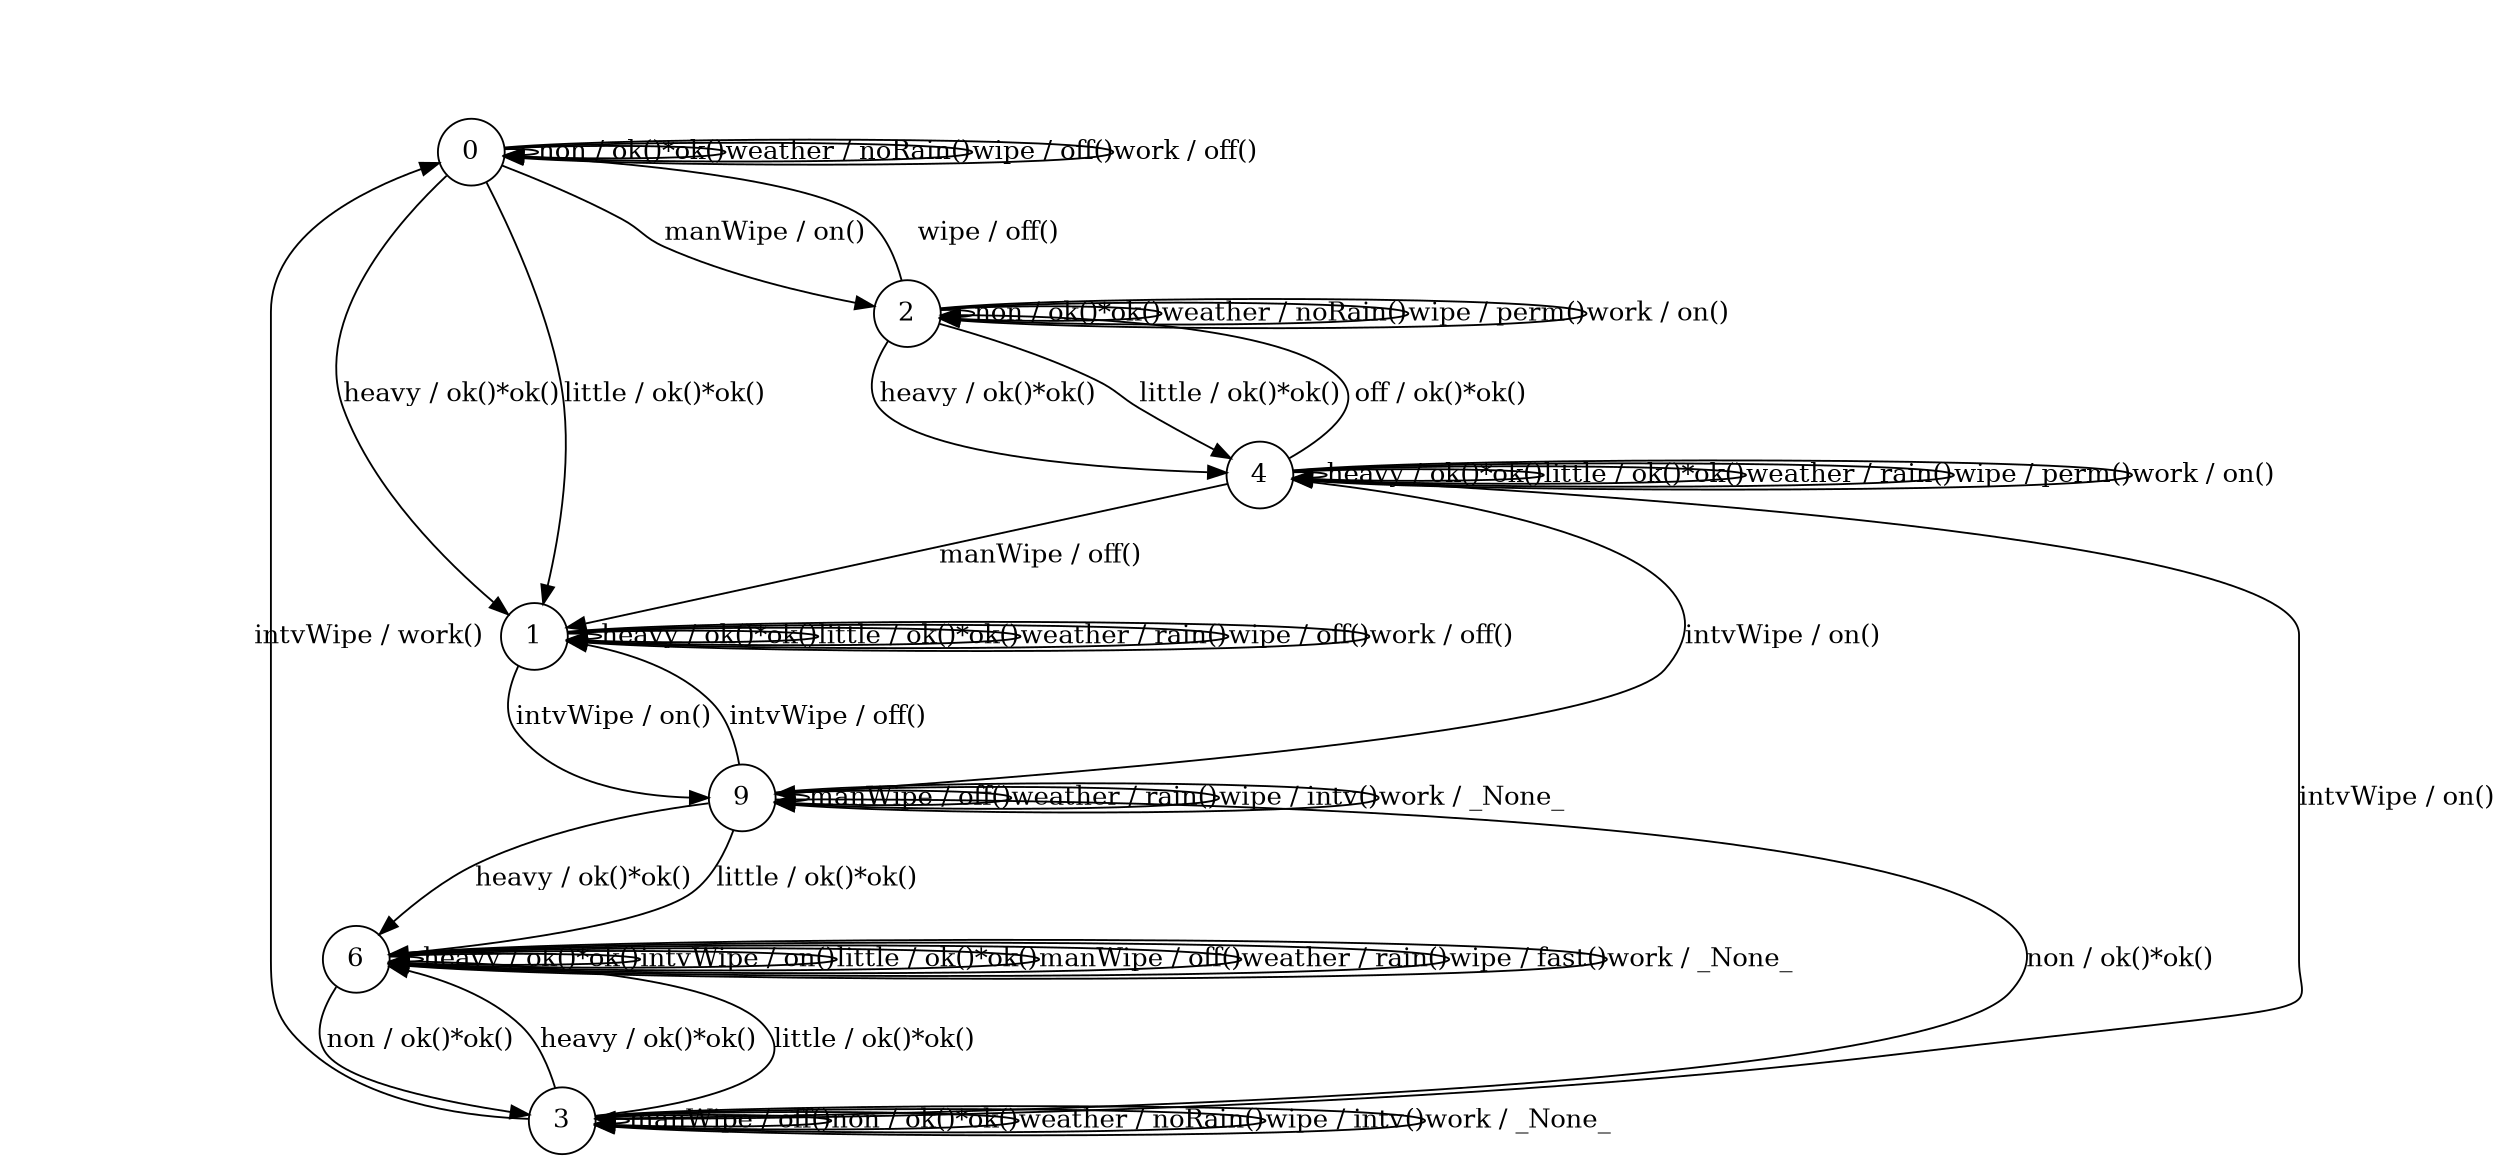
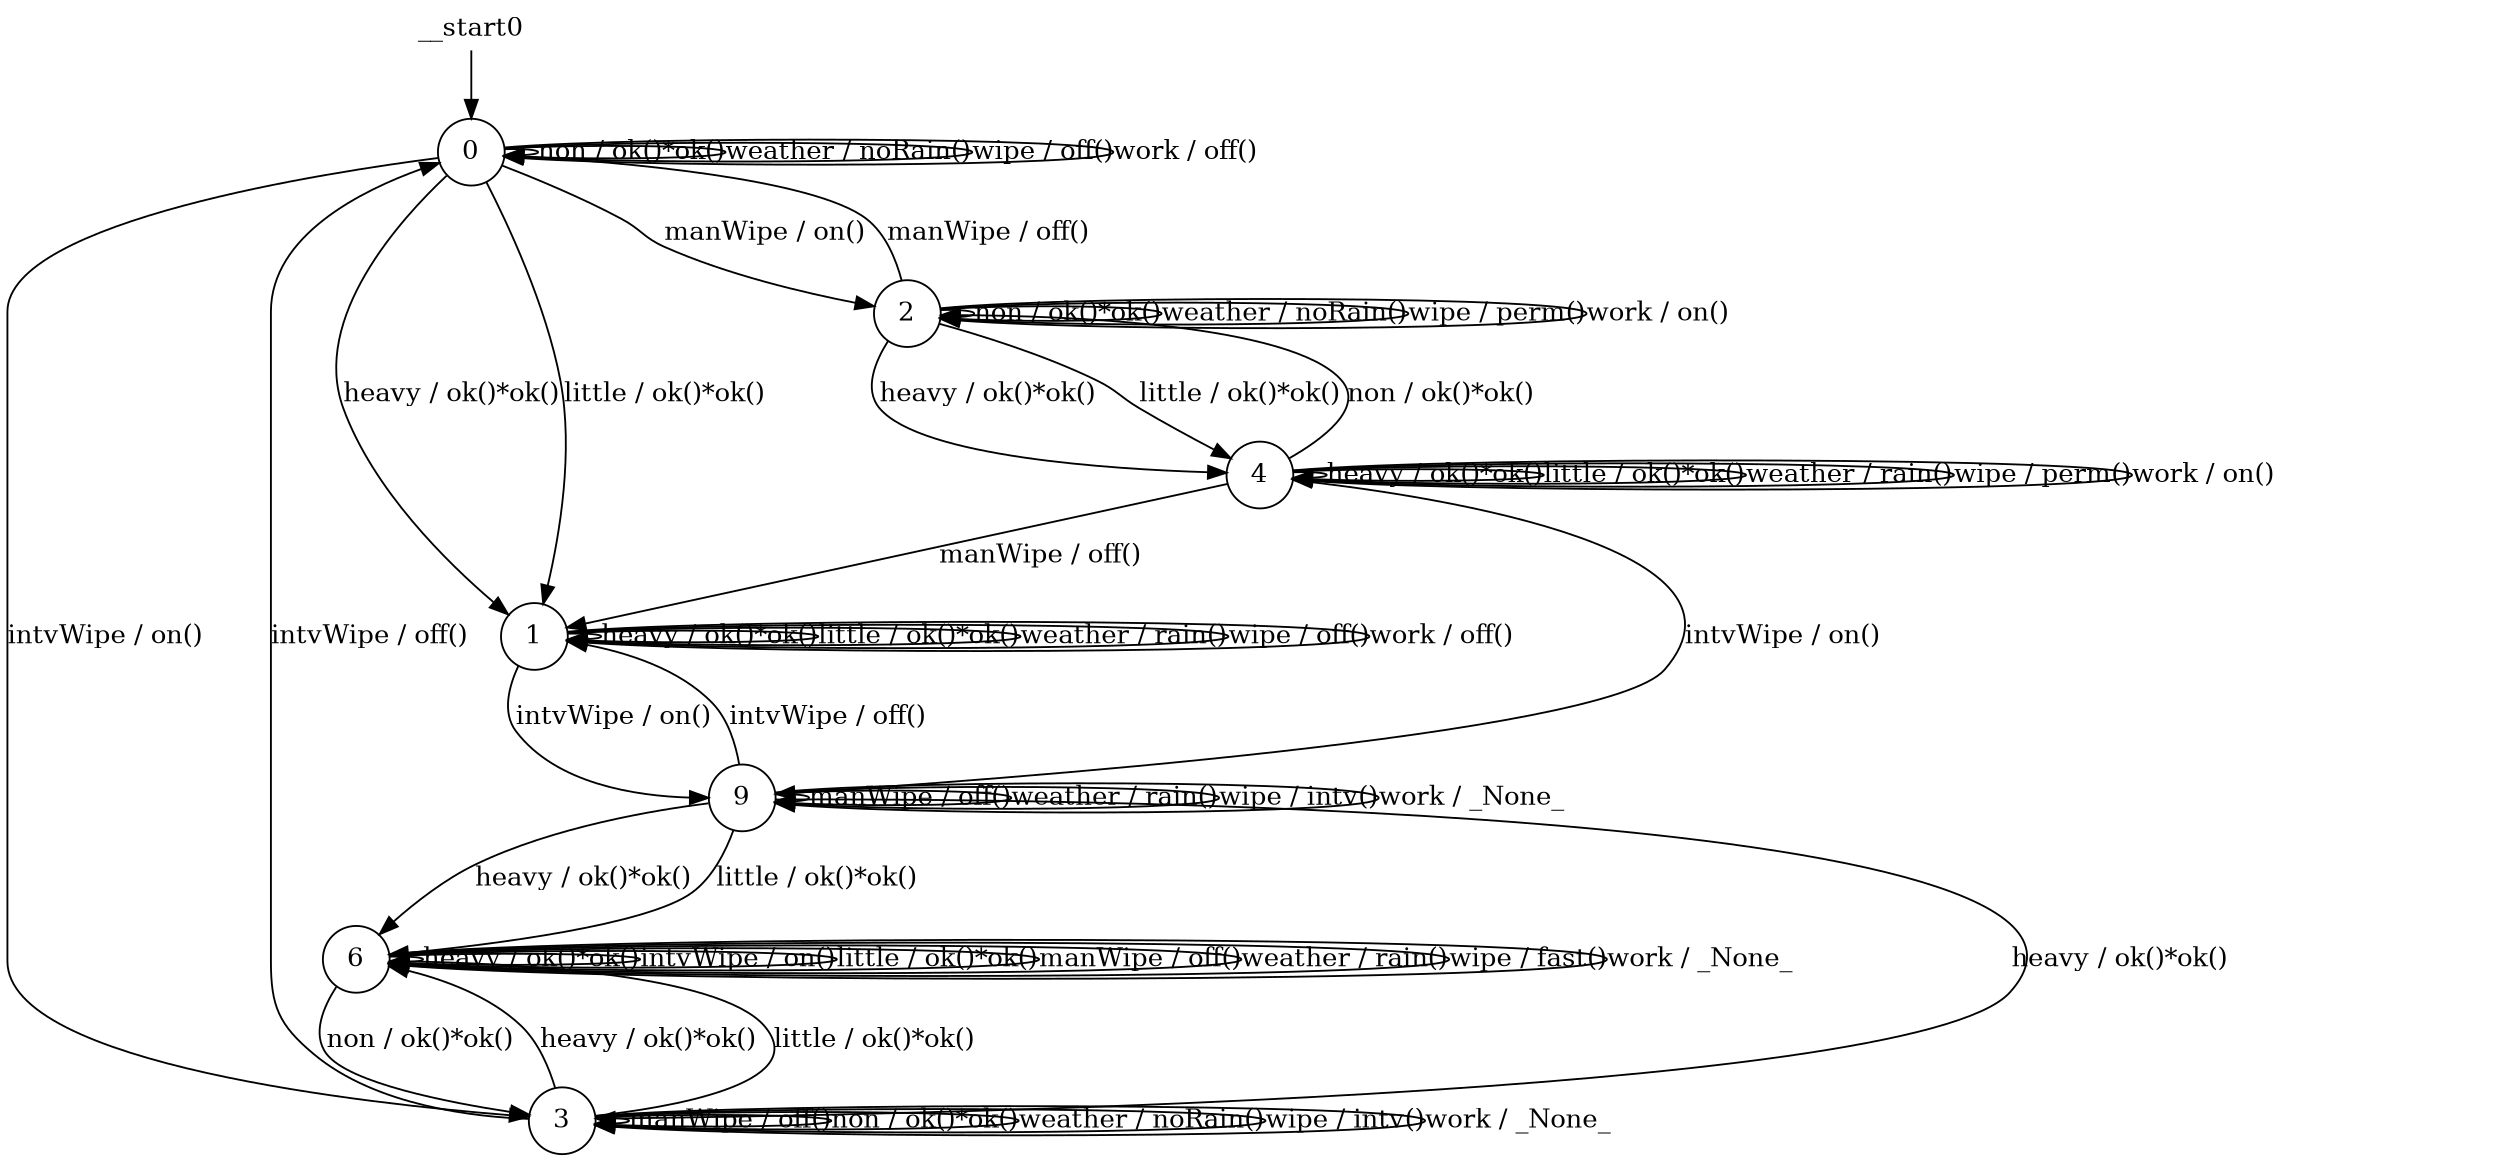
none -> (471, 29)
(988, 233) -> (988, 233)
(1441, 394) -> (1441, 394)
(369, 636) -> (369, 636)
(2120, 959) -> (2120, 959)
(2155, 1025) -> (7, 672)
